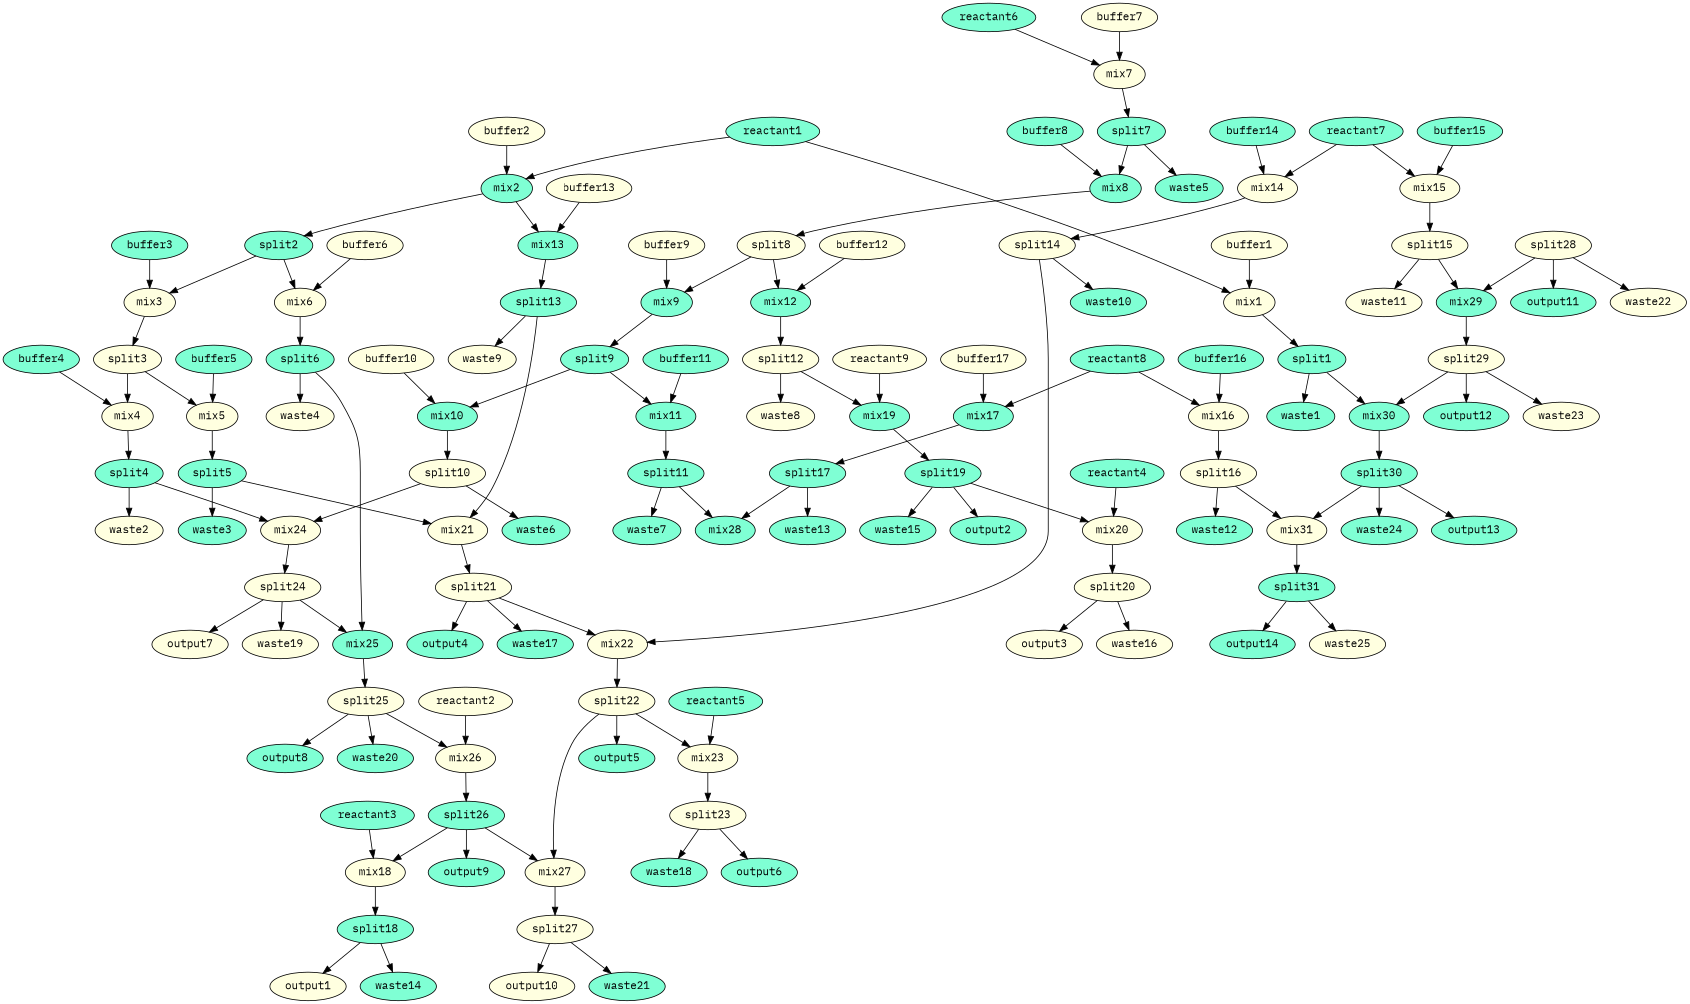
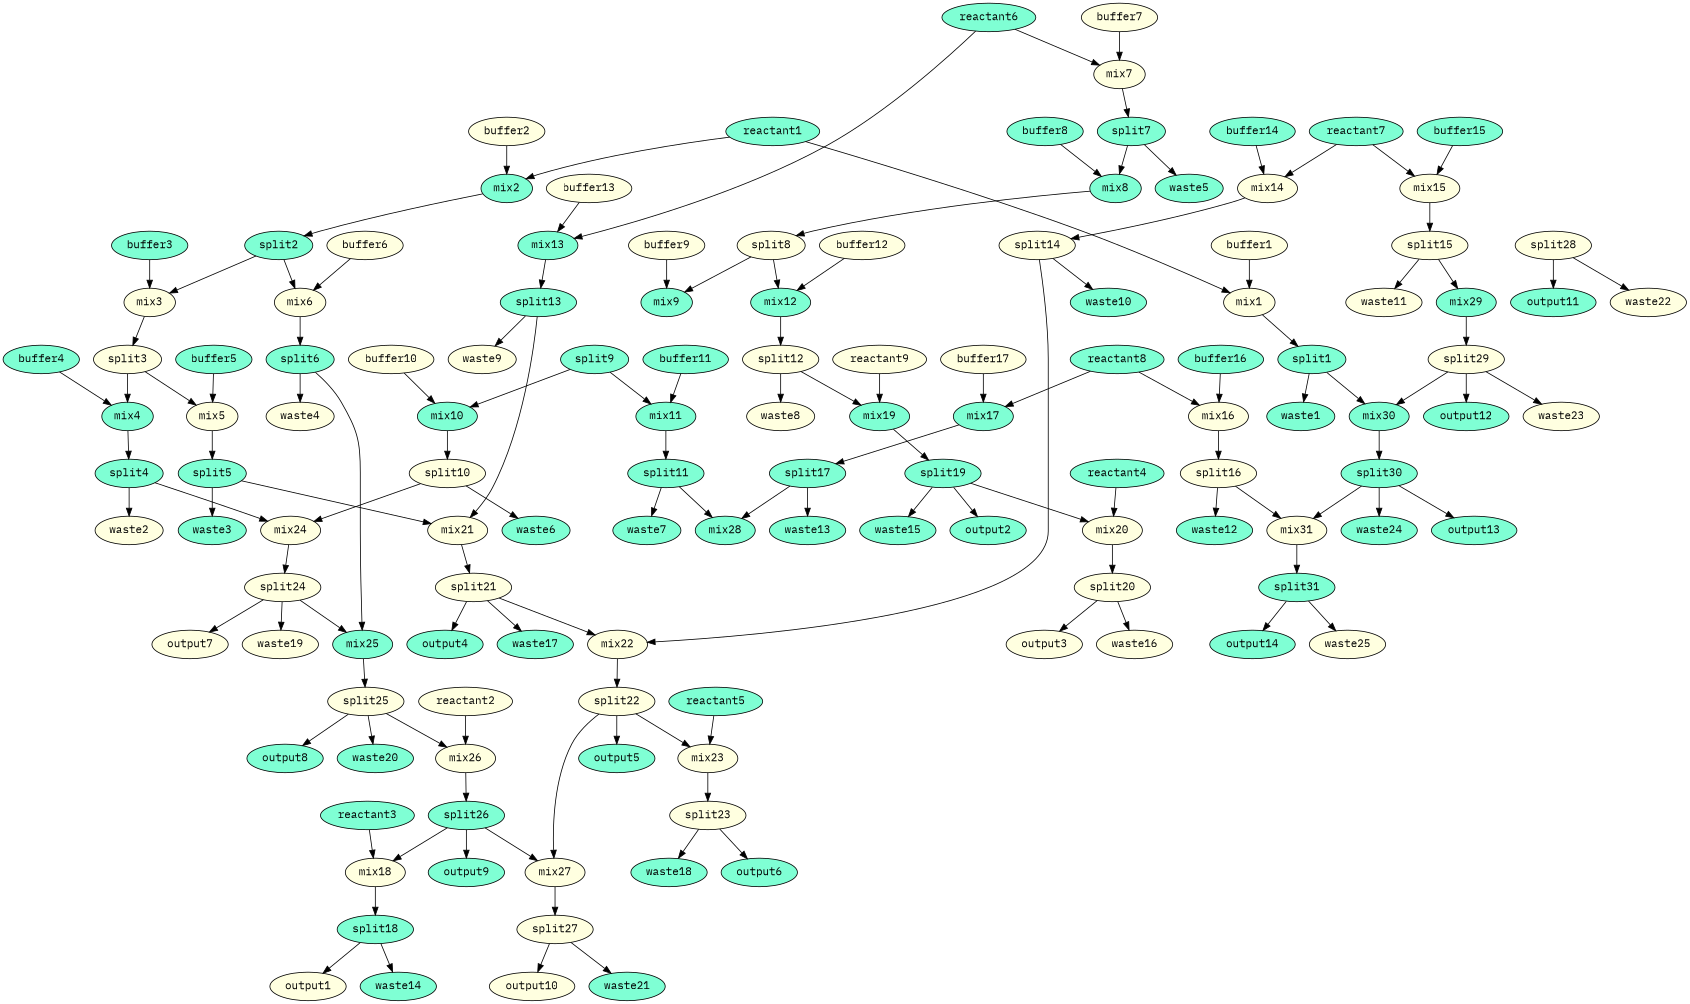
(525, 213) -> (794, 162)
(1513, 272) -> none
(634, 328) -> none
(128, 416) -> (128, 416)
